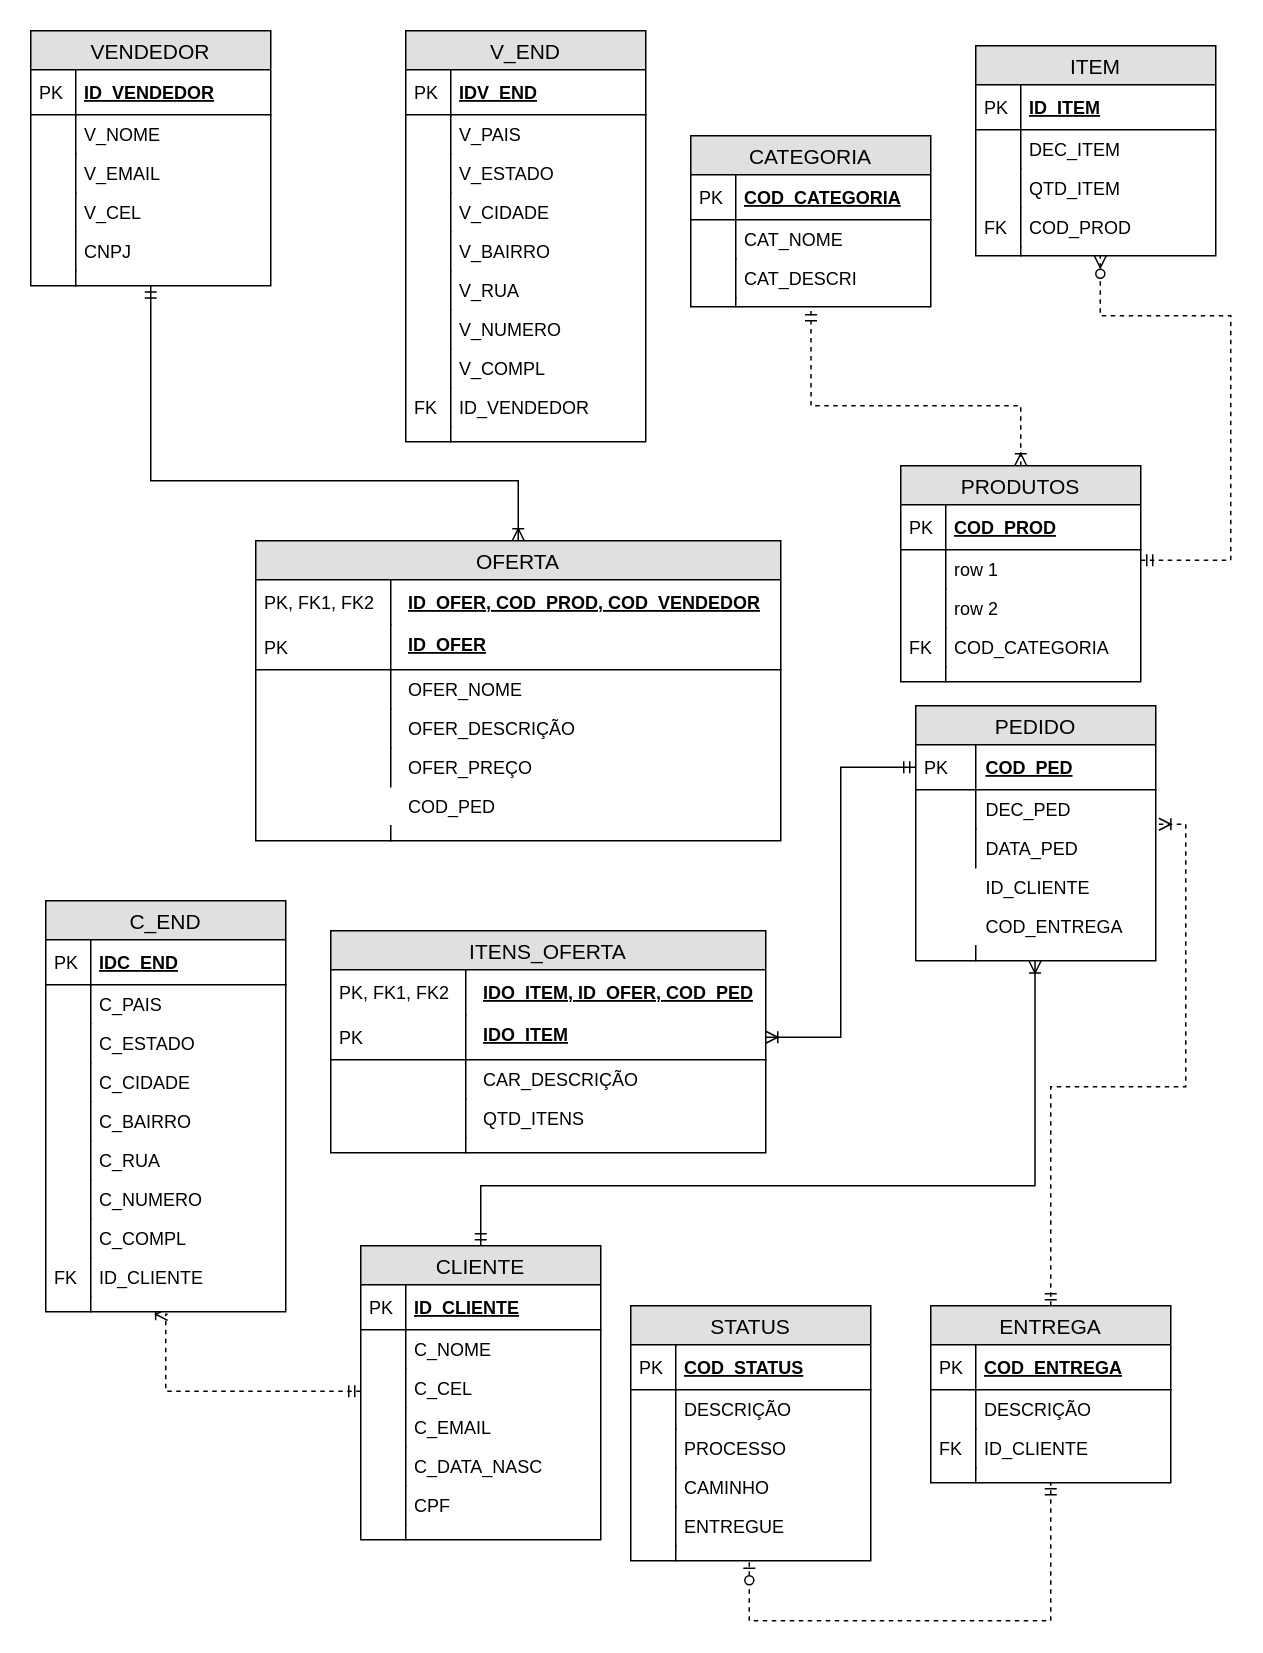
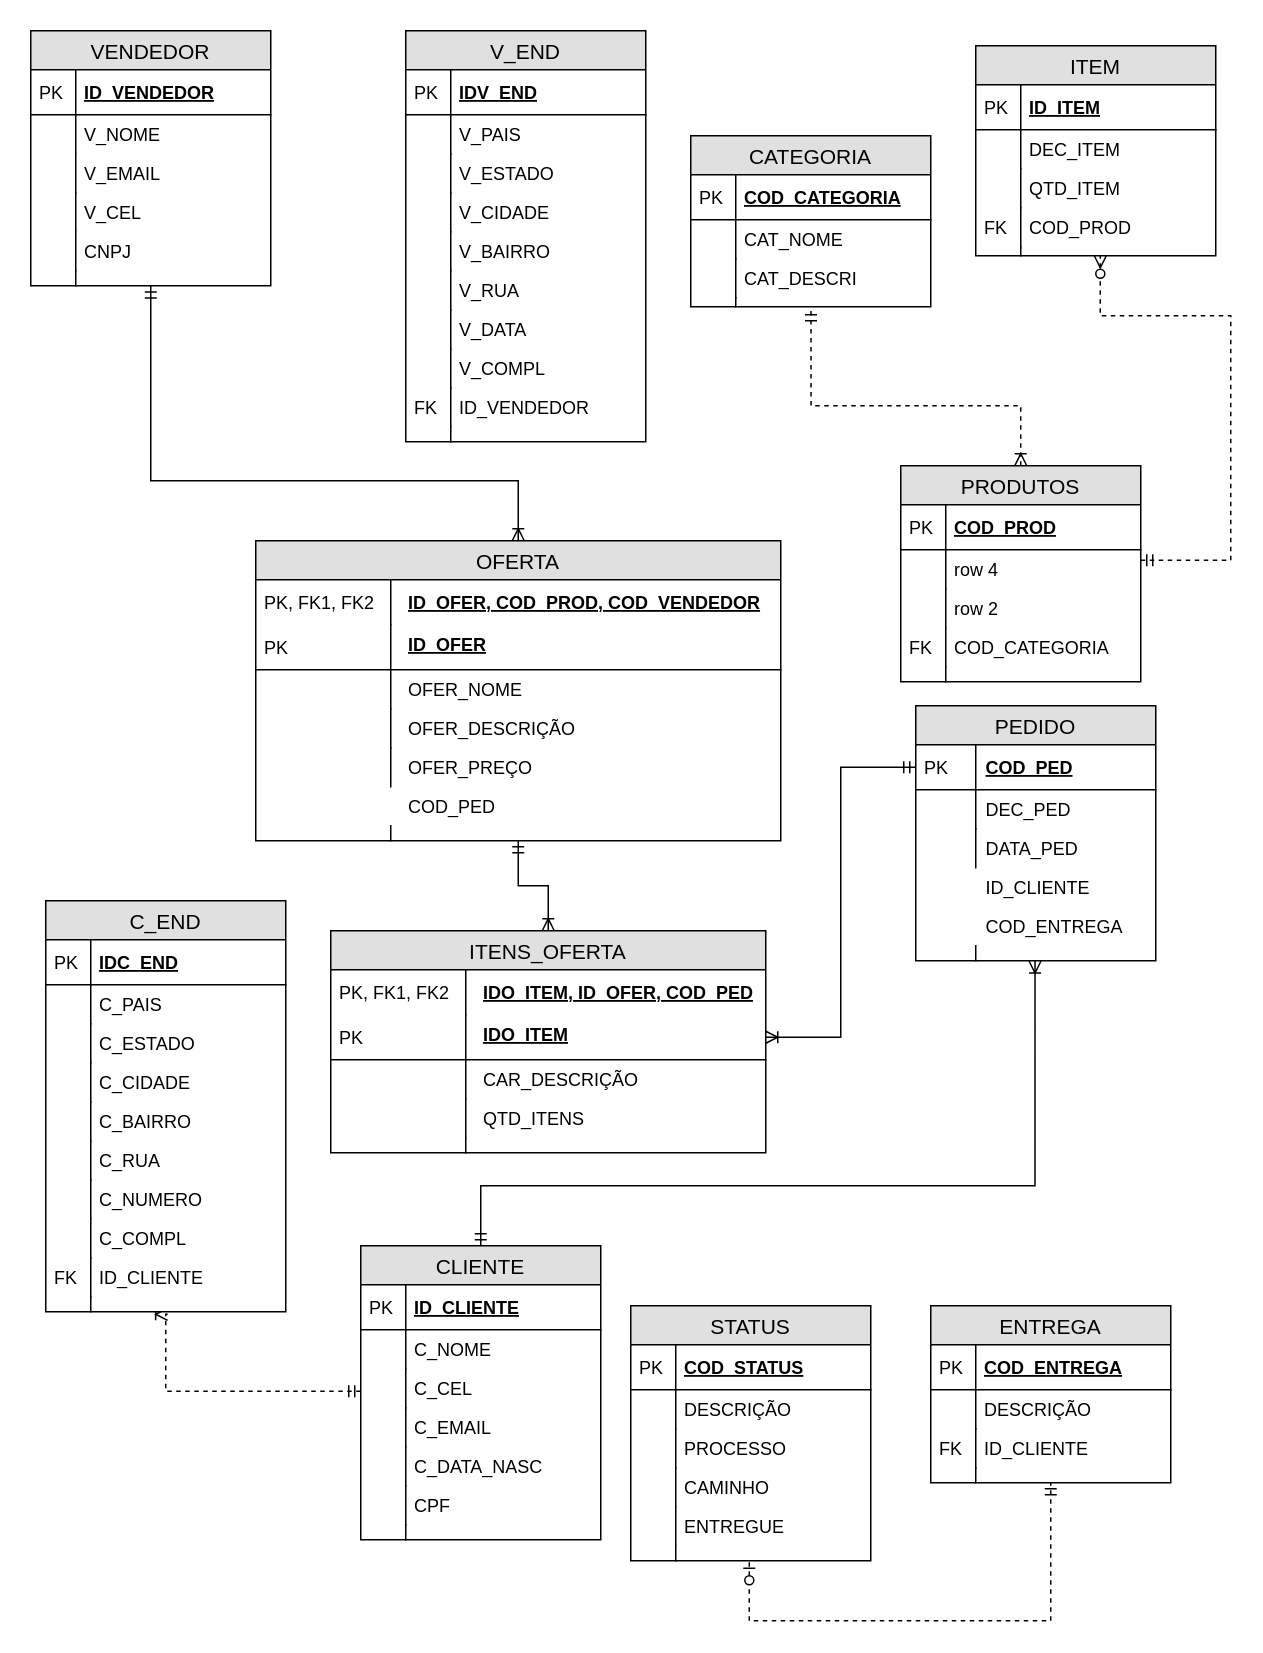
(499, 330) -> (489, 330)
(977, 570) -> (977, 570)
none -> (533, 886)
(1152, 1087) -> none
